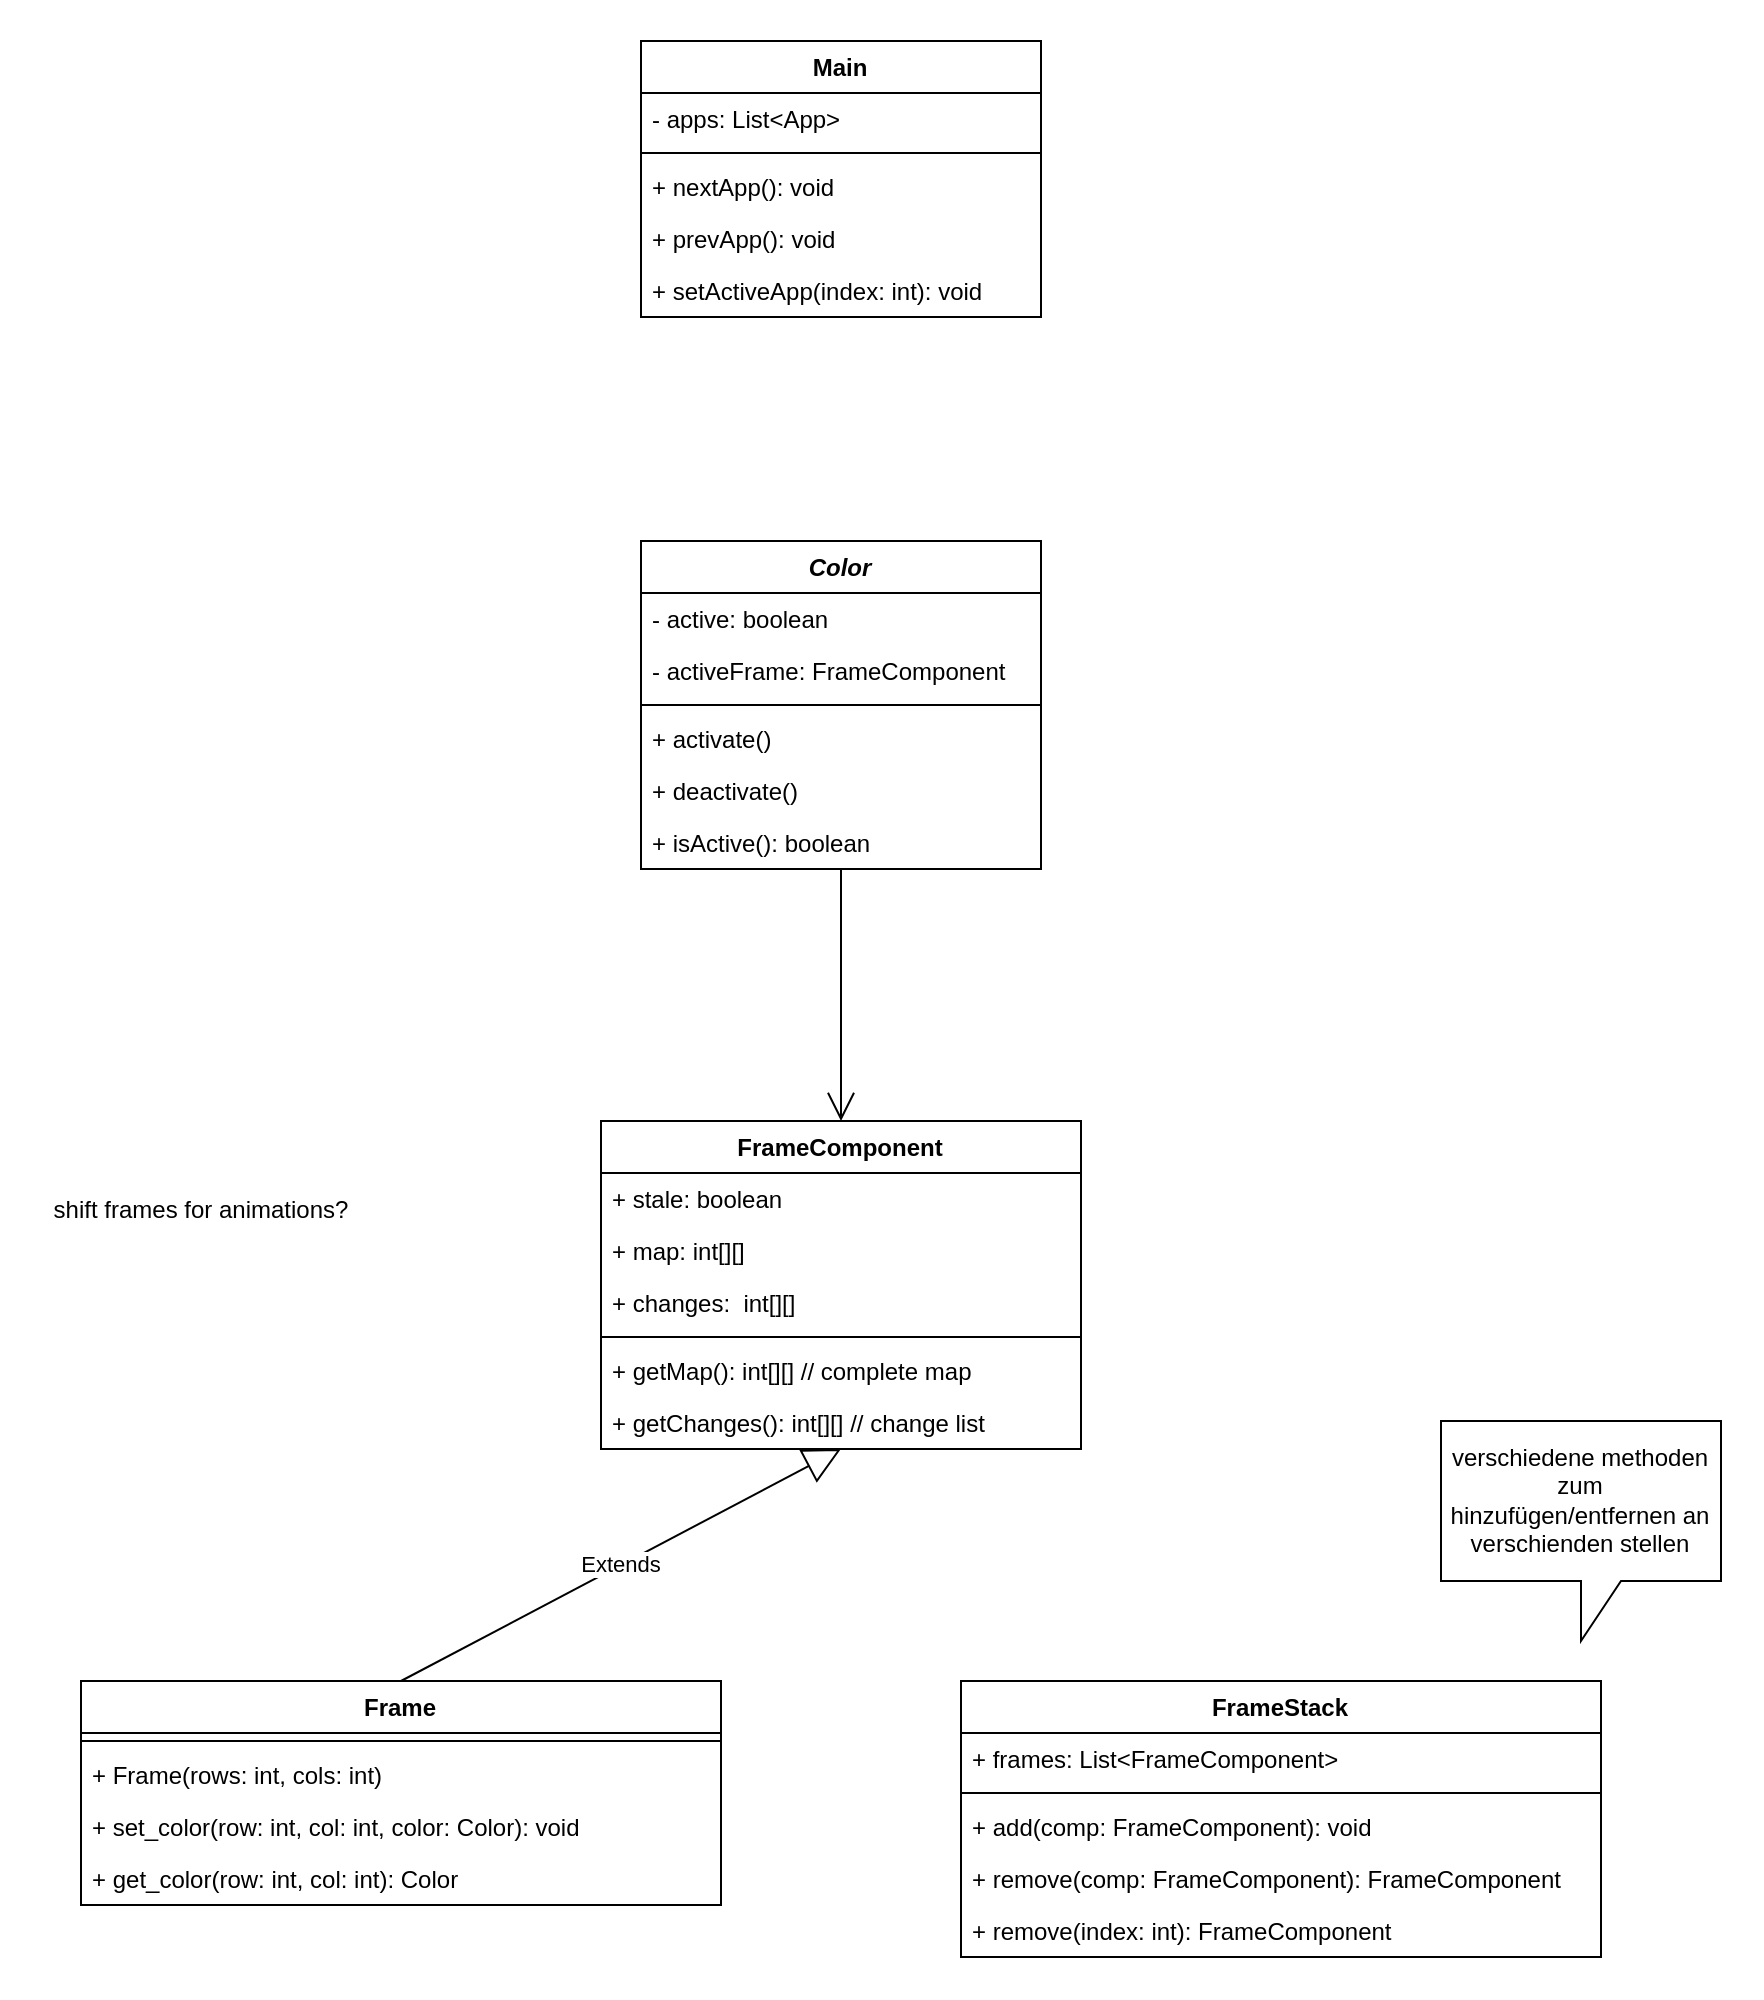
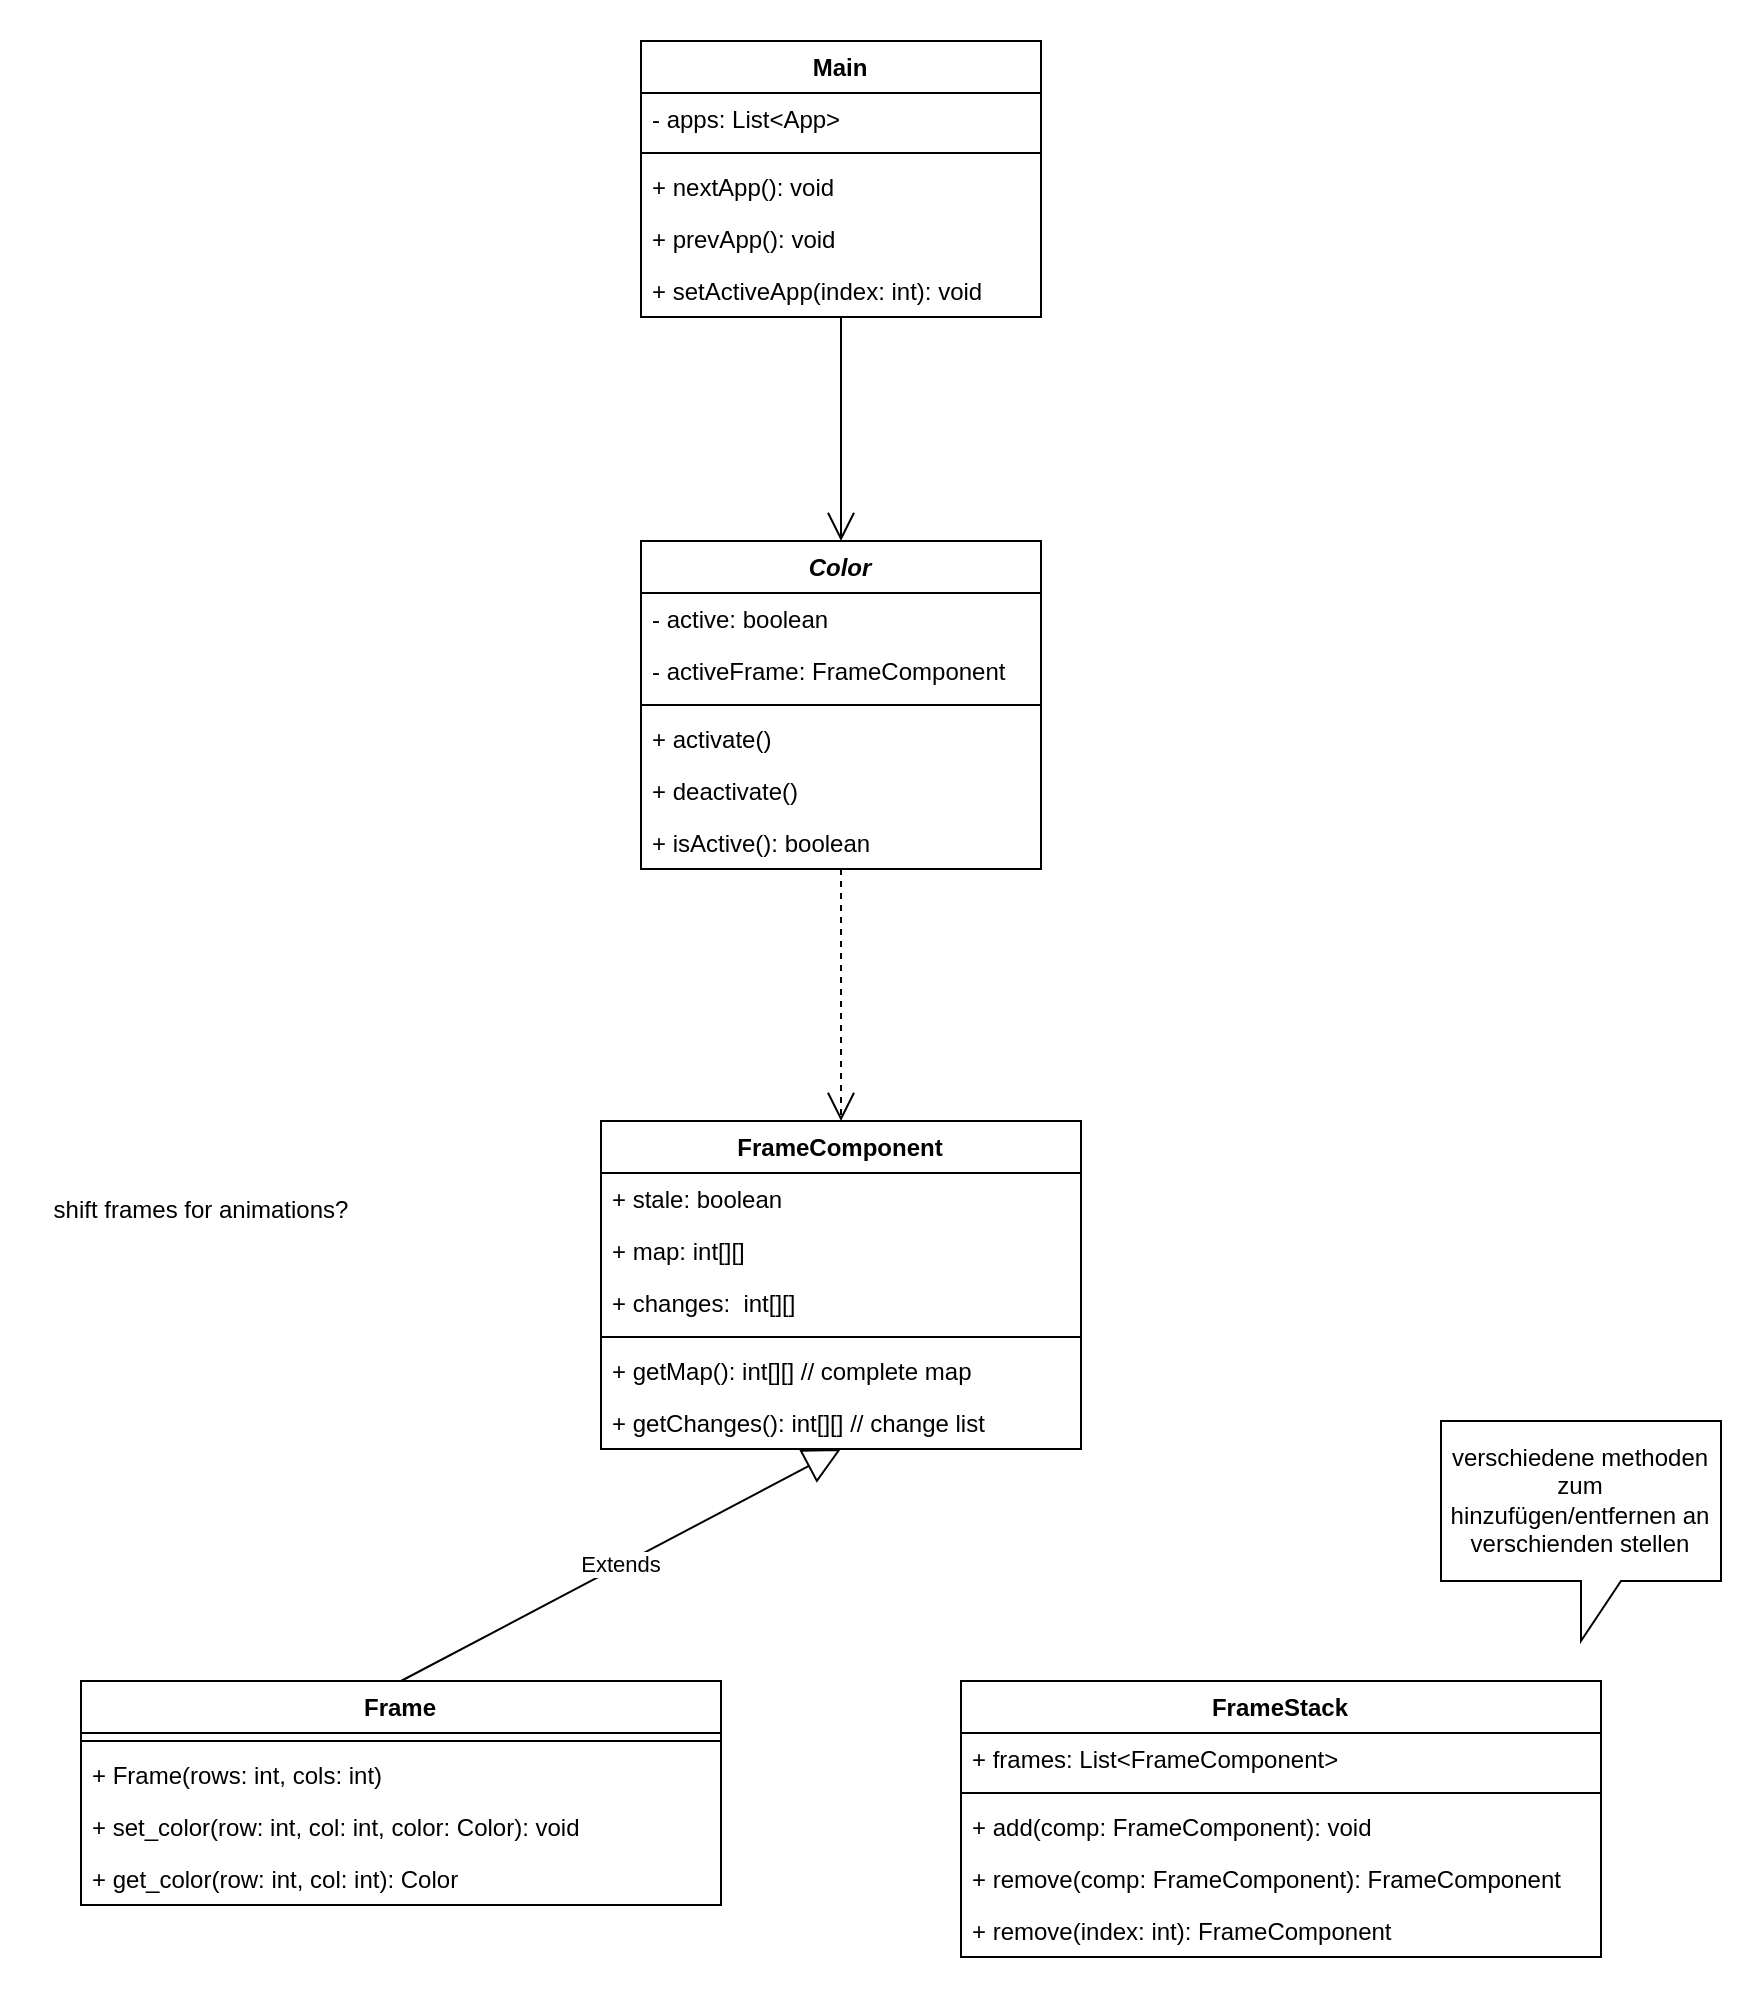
none -> (841, 428)
(841, 990) -> (841, 990)
